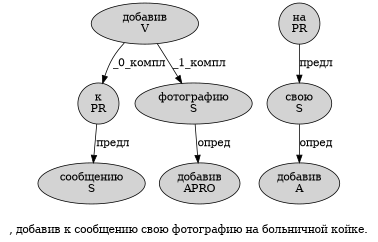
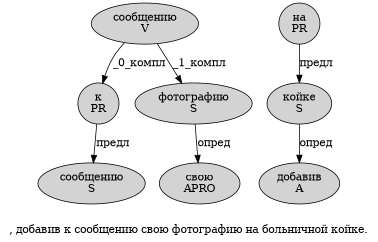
(145, 24) -> (145, 24)
(299, 104) -> (299, 104)
(200, 183) -> (200, 183)
